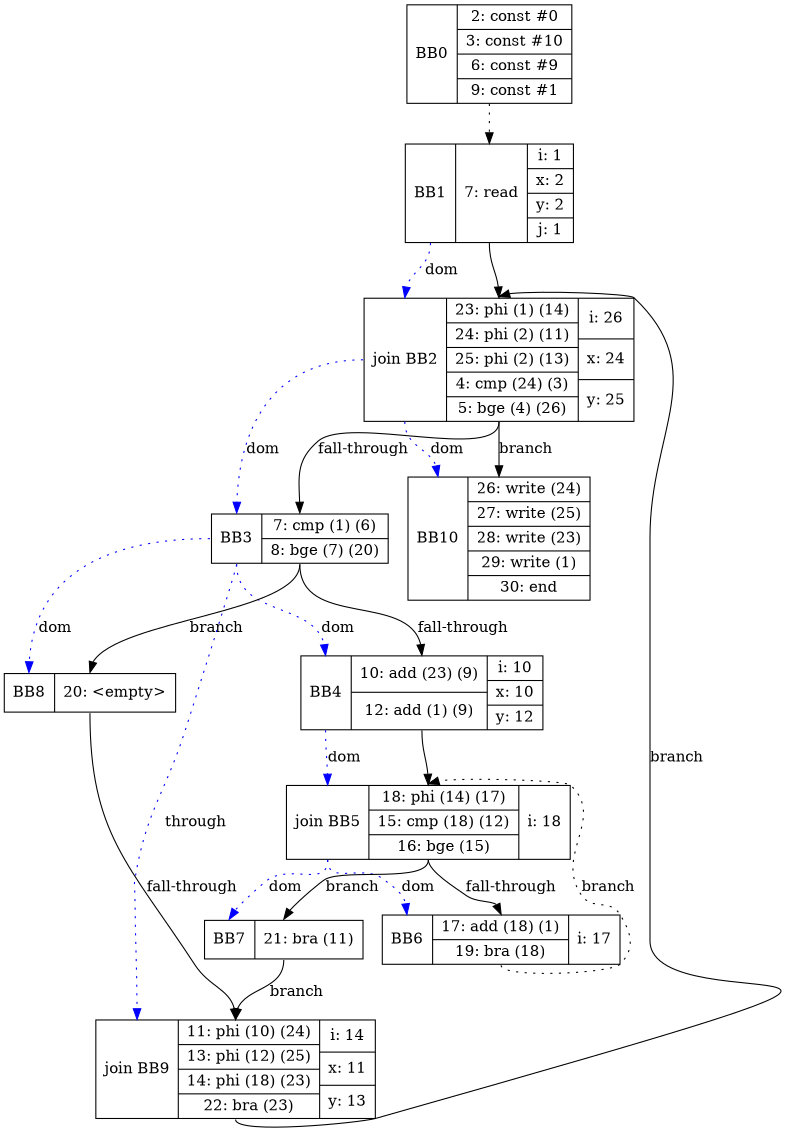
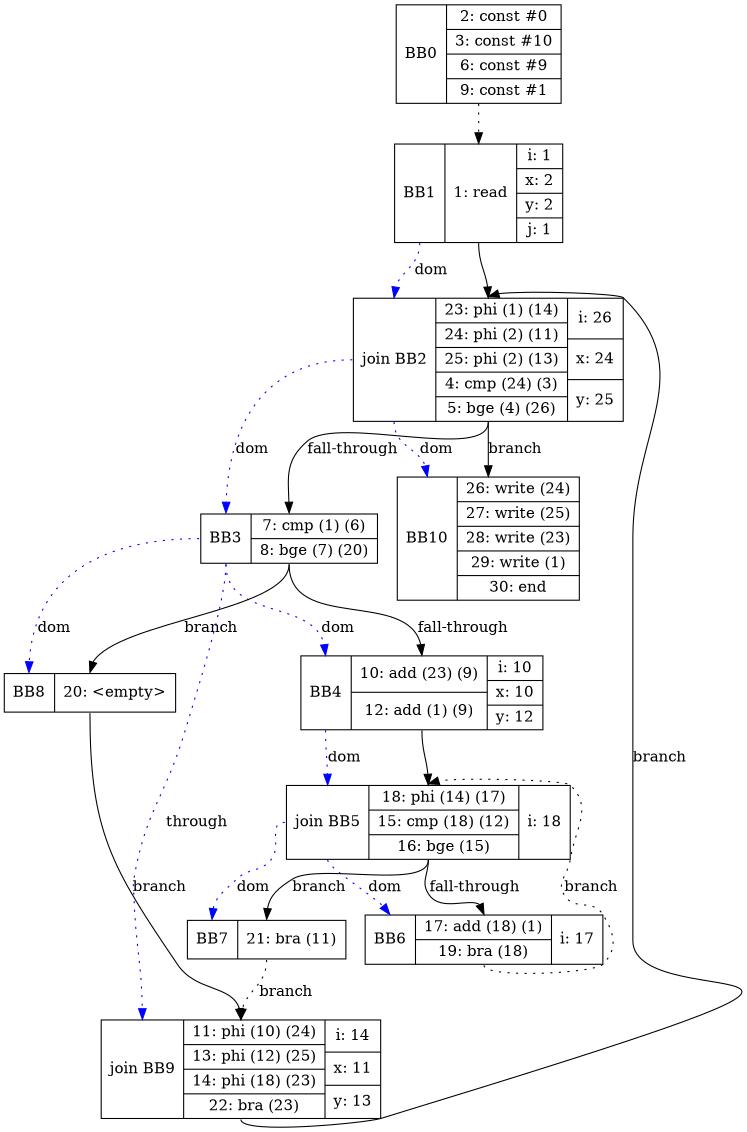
(492, 193) -> (481, 193)
(192, 887) -> (160, 887)
(264, 987) -> (257, 986)
